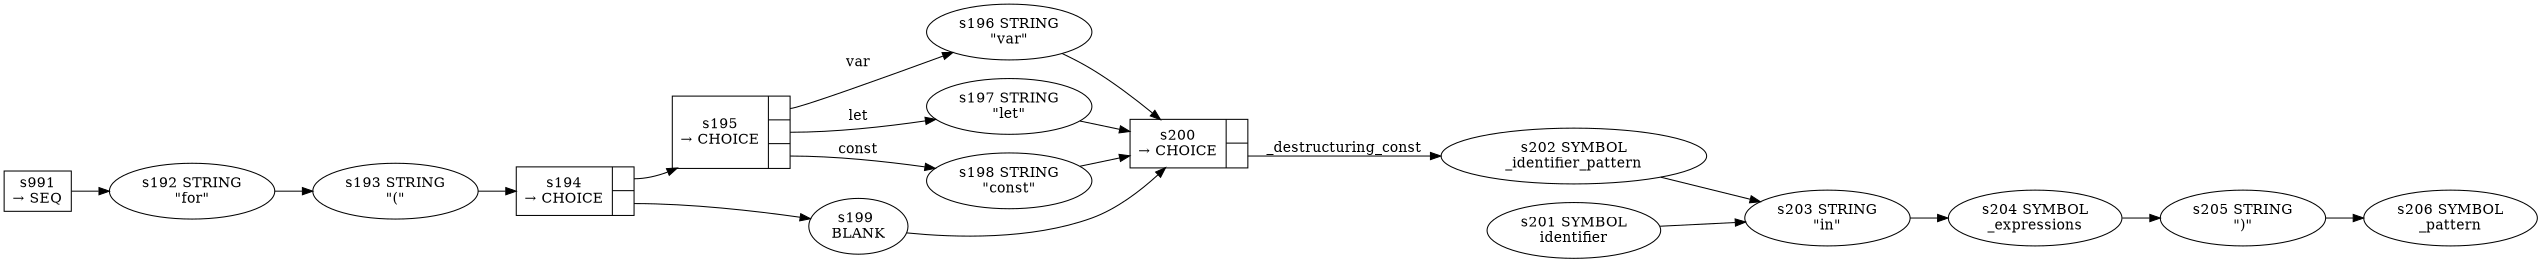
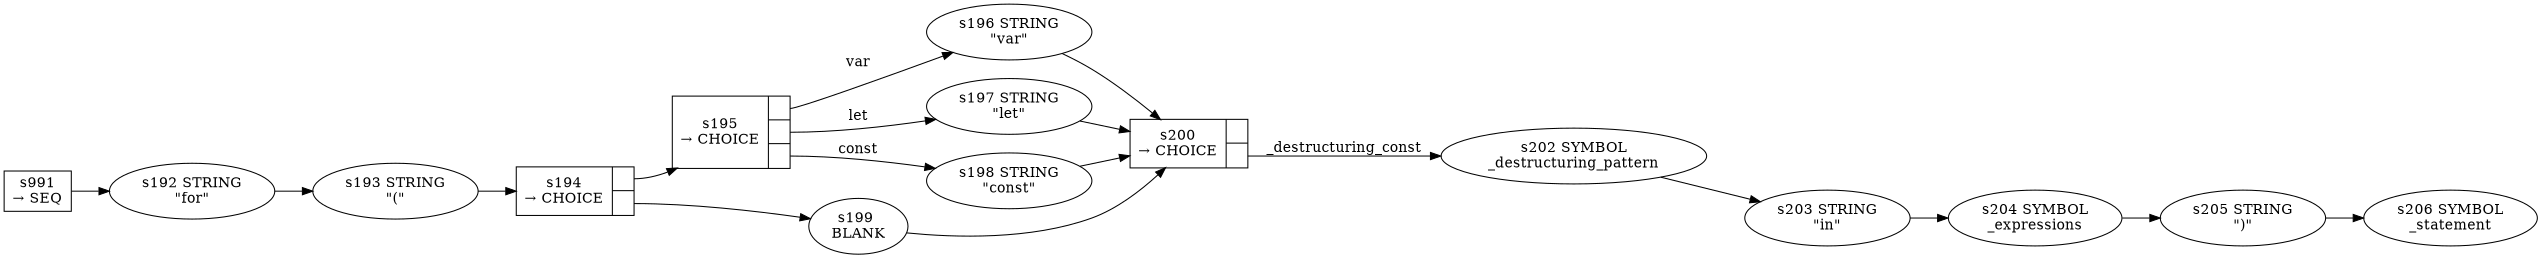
(1574, 156) -> (1574, 156)
(2451, 218) -> (2451, 218)
(1574, 230) -> none
